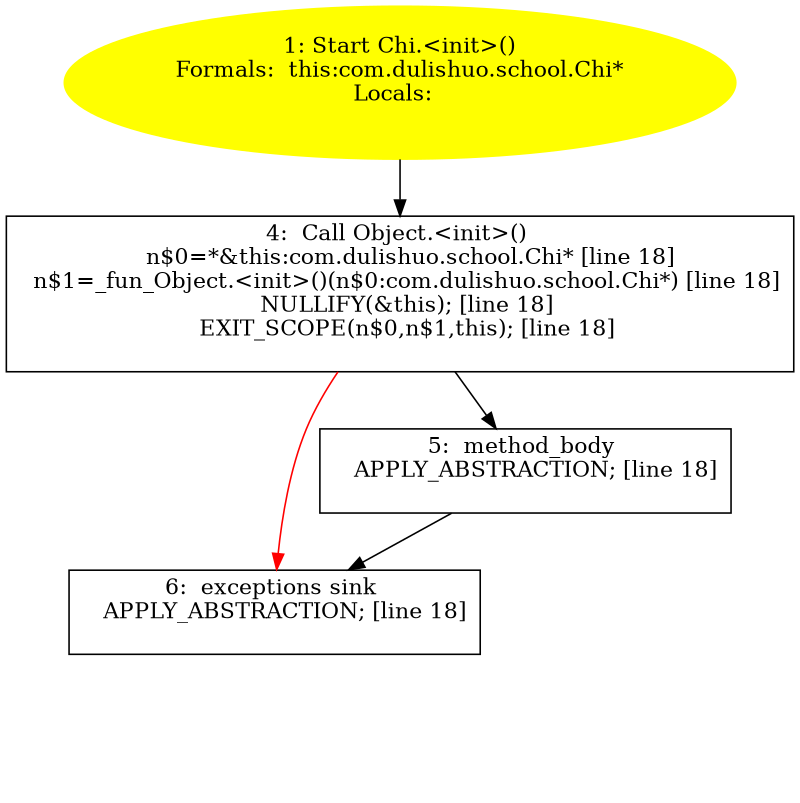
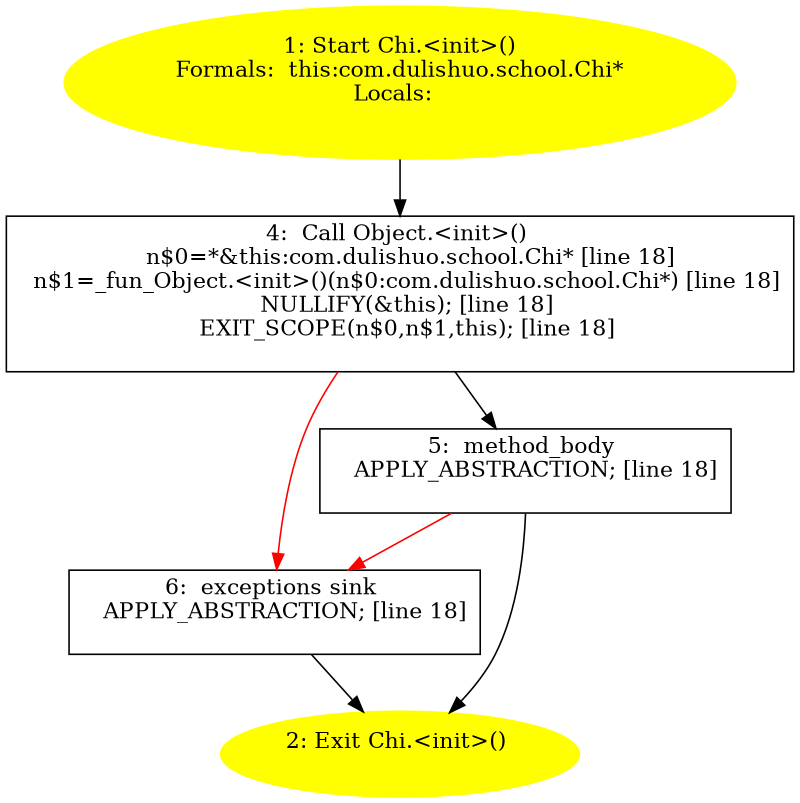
(407, 538) -> (407, 538)
none -> (400, 754)
